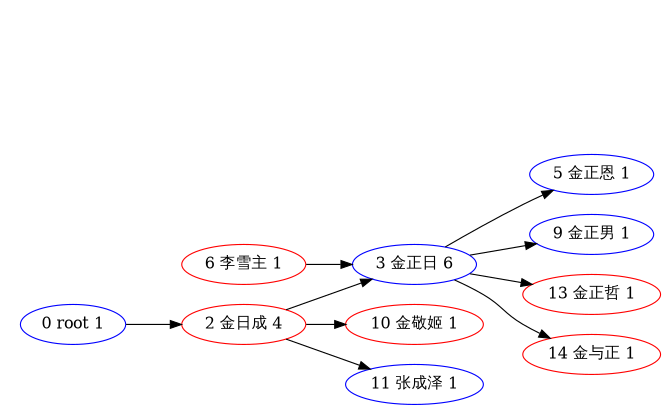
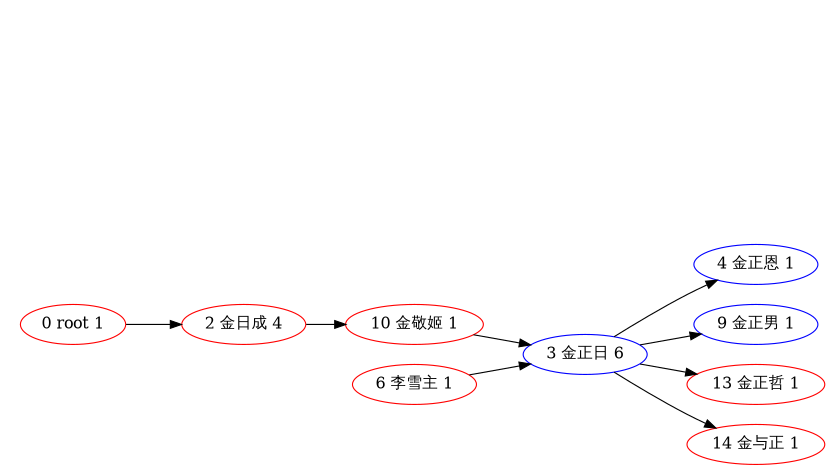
(592, 174) -> (756, 264)
(324, 296) -> (496, 339)
(73, 324) -> (73, 324)
(414, 384) -> none
